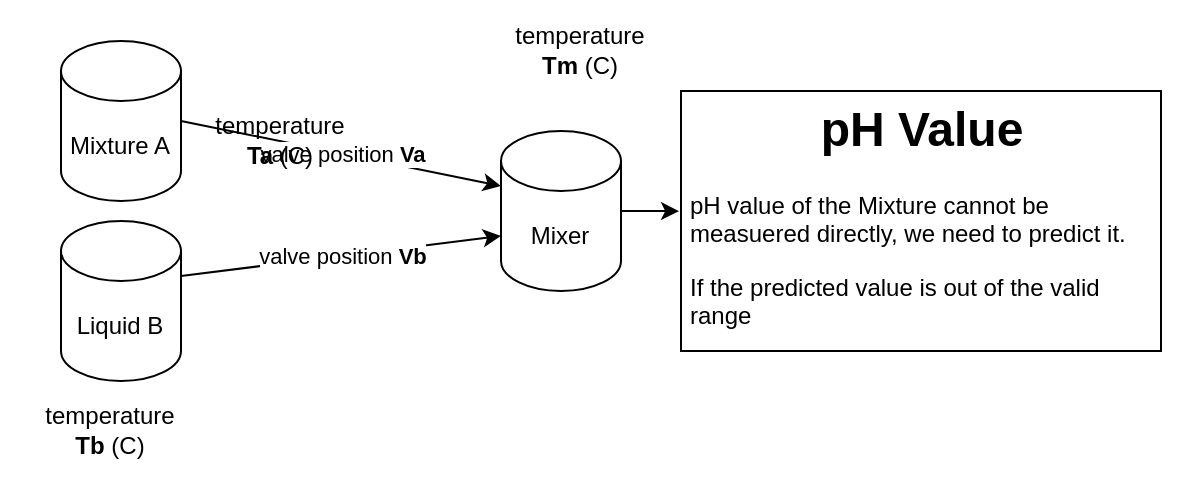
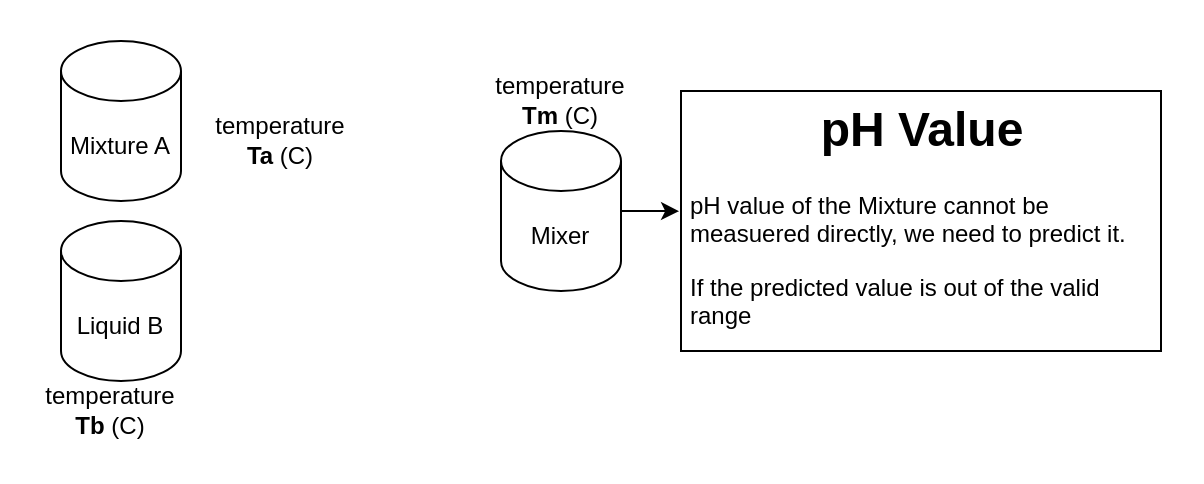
(581, 51) -> (561, 101)
(234, 132) -> none
(333, 257) -> none
(111, 431) -> (111, 411)
